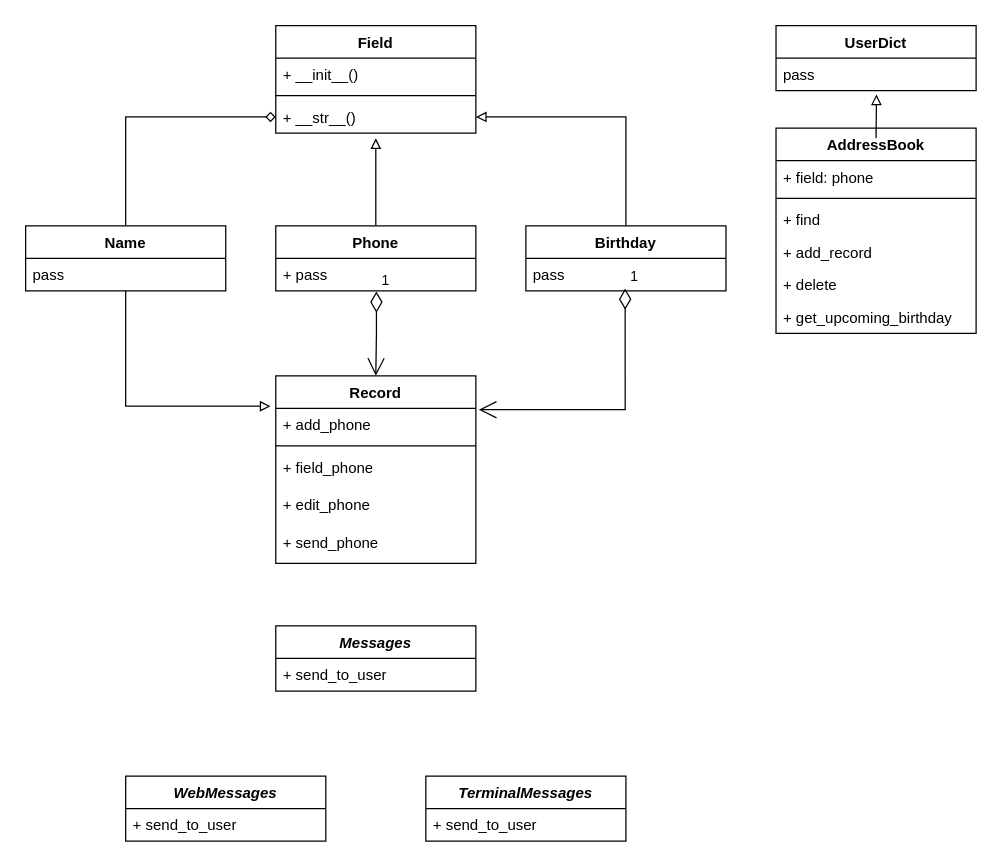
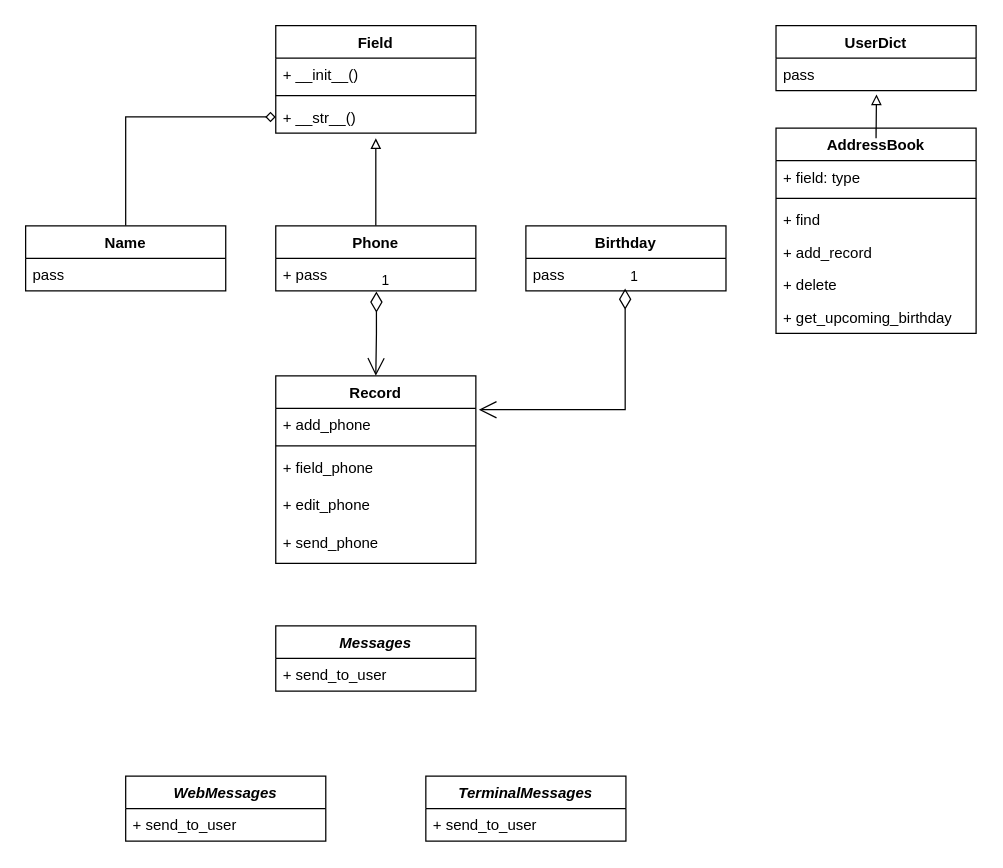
(611, 117) -> none
(832, 178) -> (828, 178)
(136, 406) -> none
